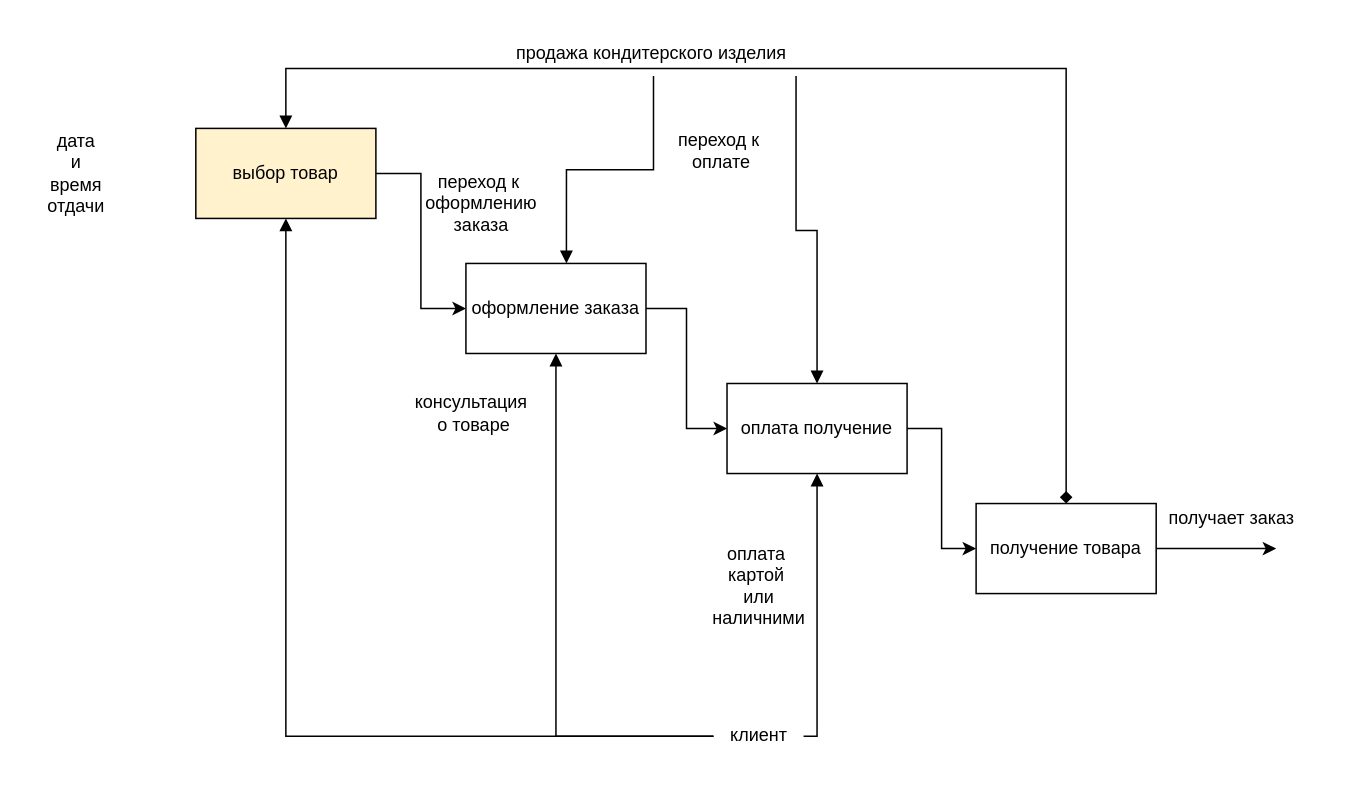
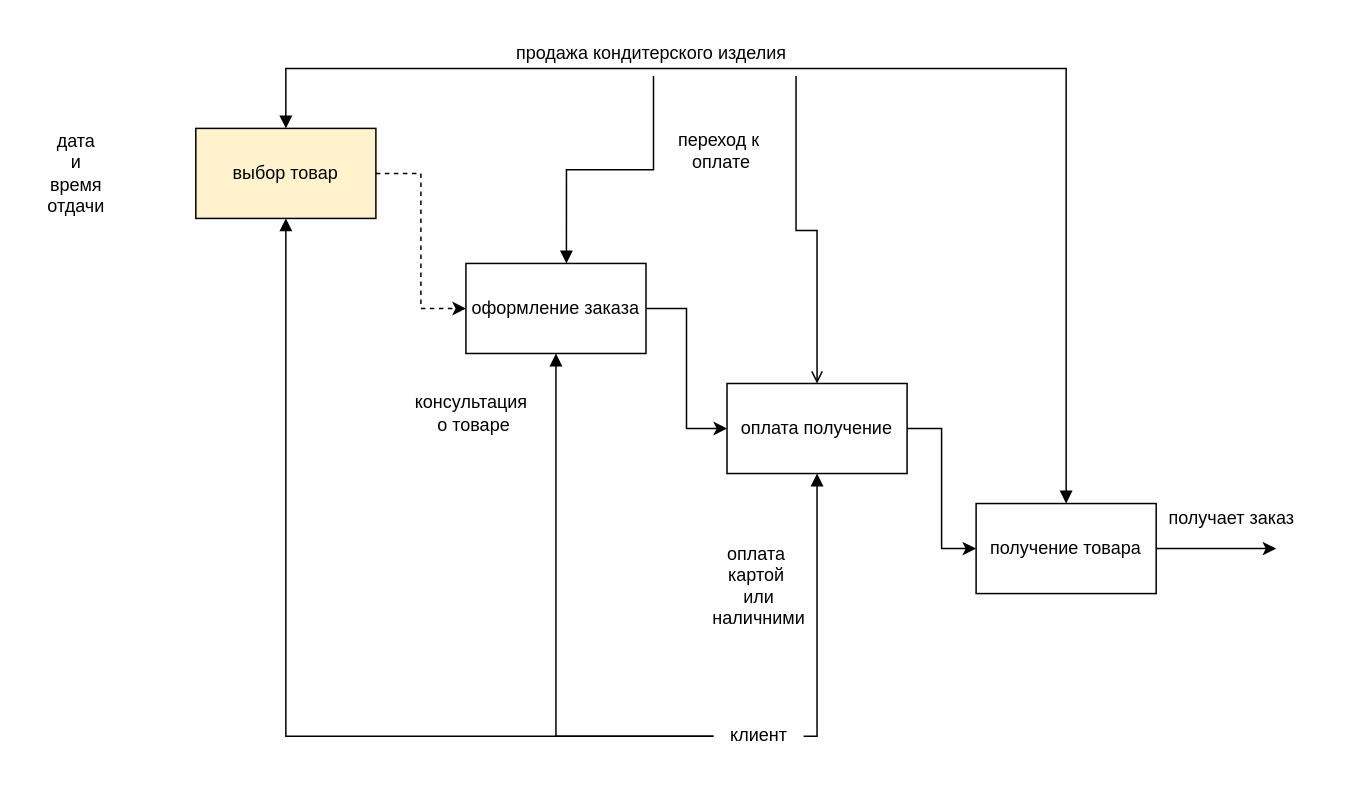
(481, 203) -> none
(421, 236) -> (421, 236)
(817, 369) -> (817, 373)
(1066, 490) -> (1066, 489)
